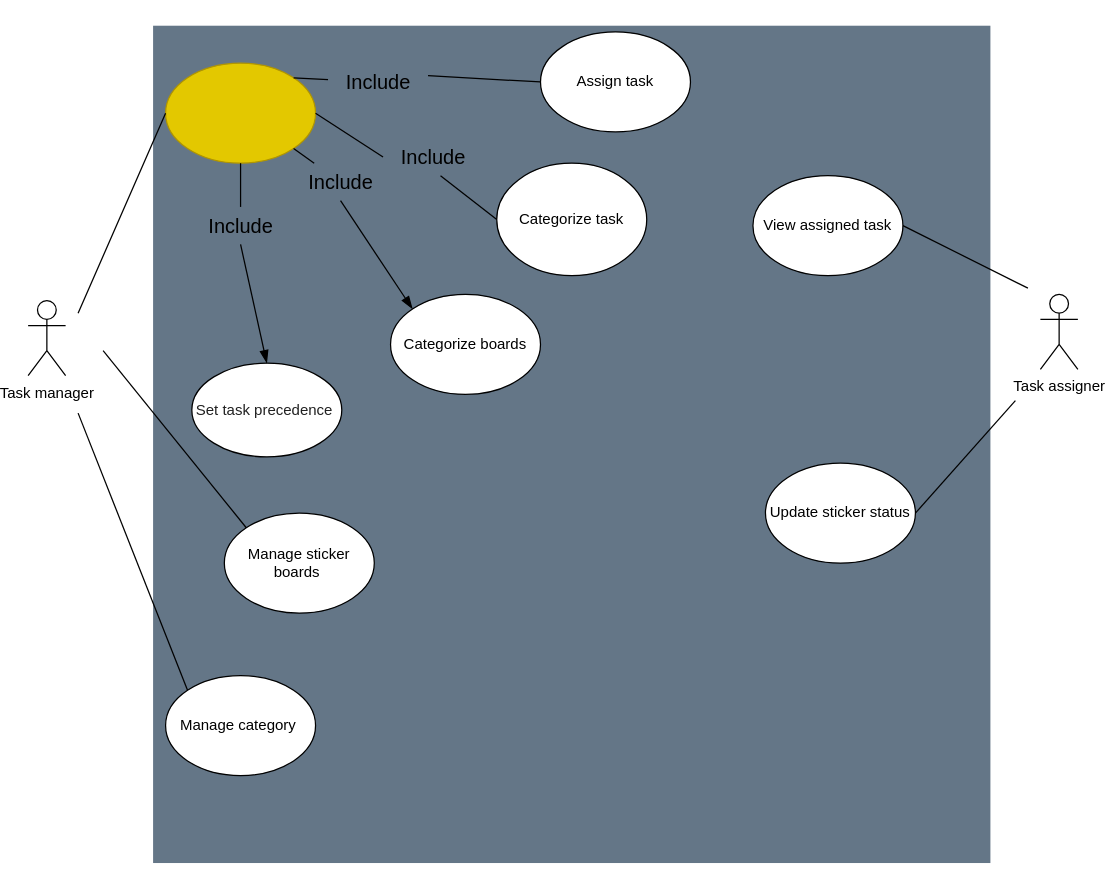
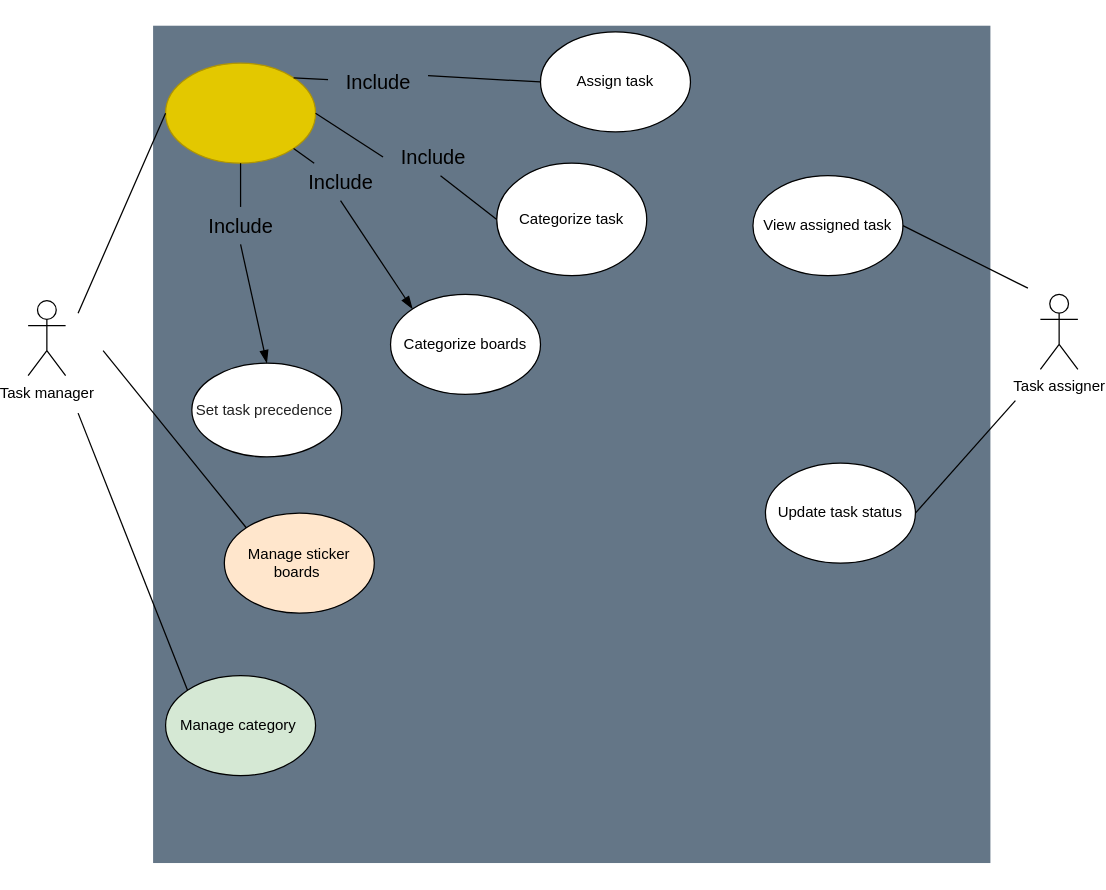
(841, 513) -> (841, 513)
(299, 563) -> (299, 563)
(241, 726) -> (241, 726)
